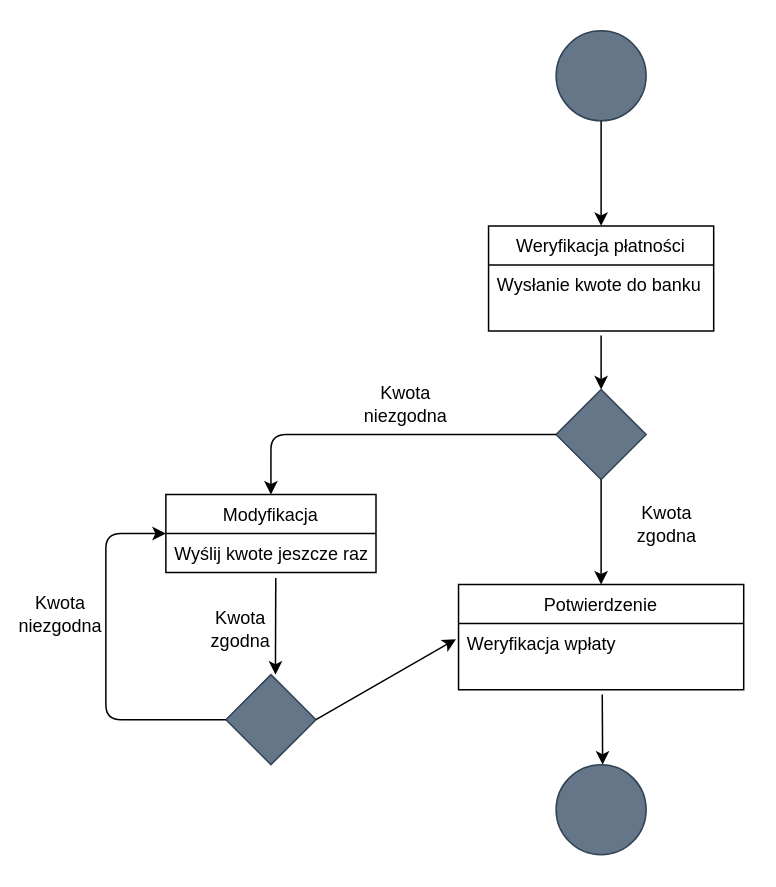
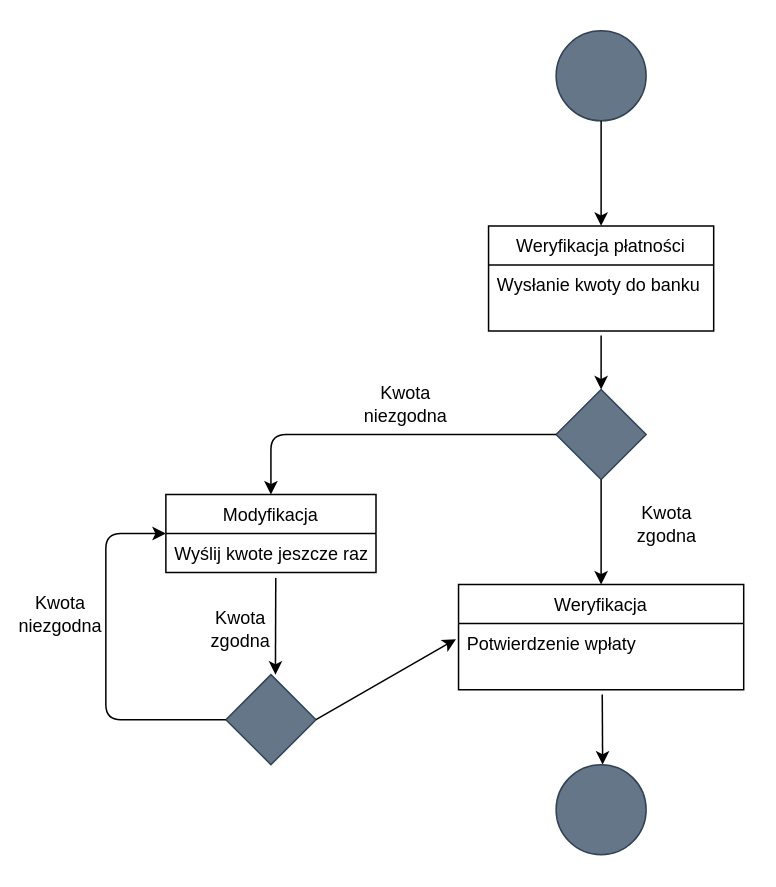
(603, 285) -> (603, 285)
(600, 605) -> (600, 605)
(553, 644) -> (560, 644)
